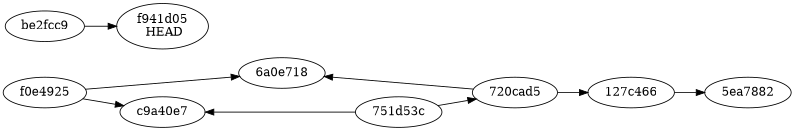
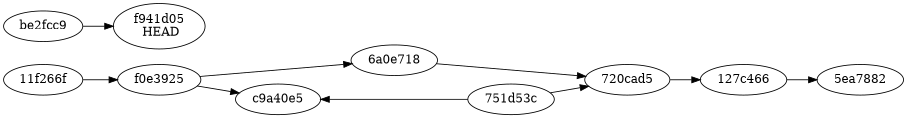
none -> (43, 80)
(403, 83) -> (507, 70)
(45, 93) -> (159, 80)
(163, 112) -> (278, 99)
